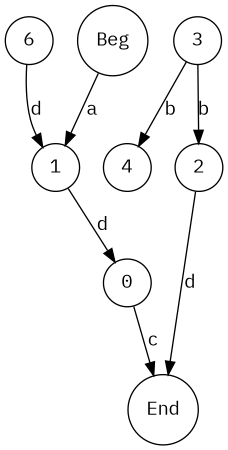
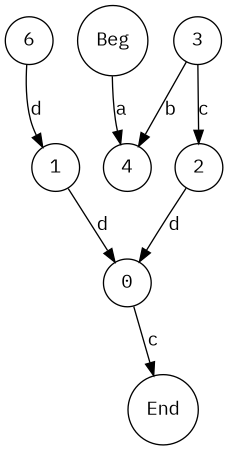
(85, 103) -> (114, 104)
(204, 110) -> (204, 110)
(183, 276) -> (166, 219)
